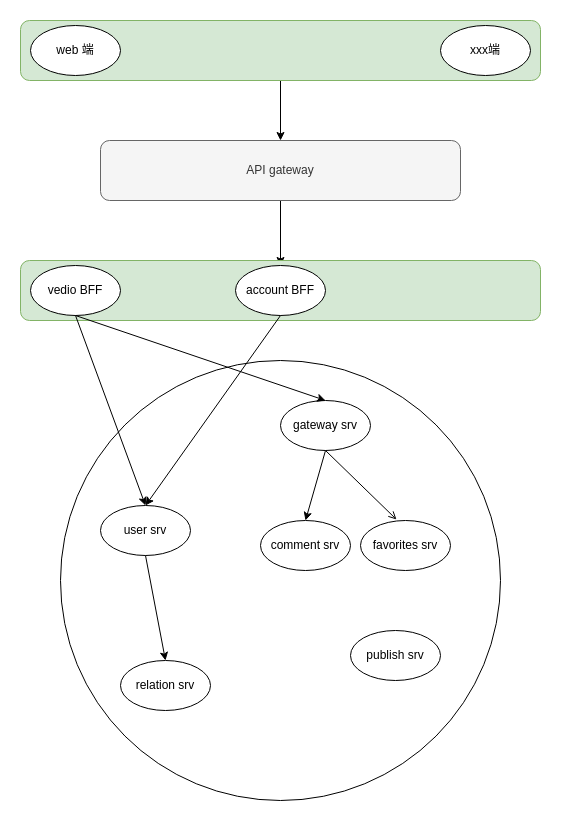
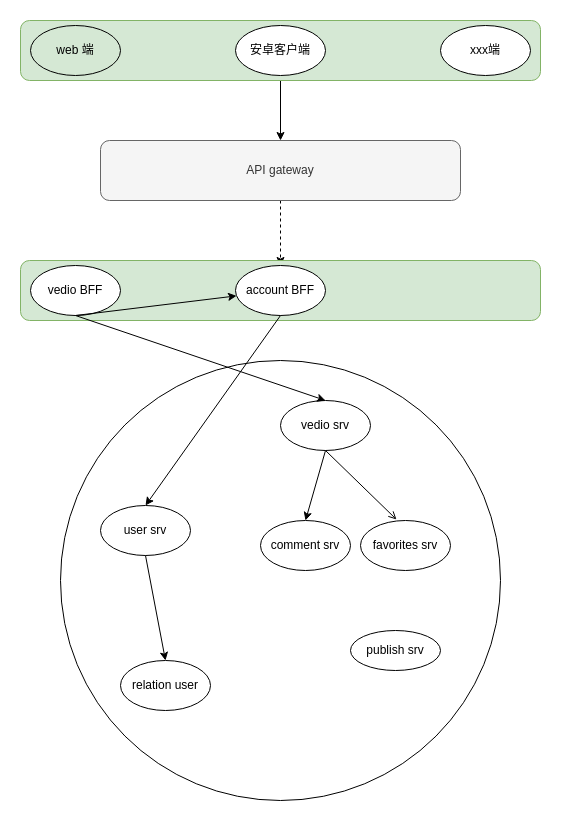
(76, 51) -> (76, 51)
none -> (281, 51)
(281, 230) -> (281, 230)
(110, 408) -> (154, 306)
(326, 426) -> (326, 426)
(396, 656) -> (396, 651)
(166, 686) -> (166, 686)
